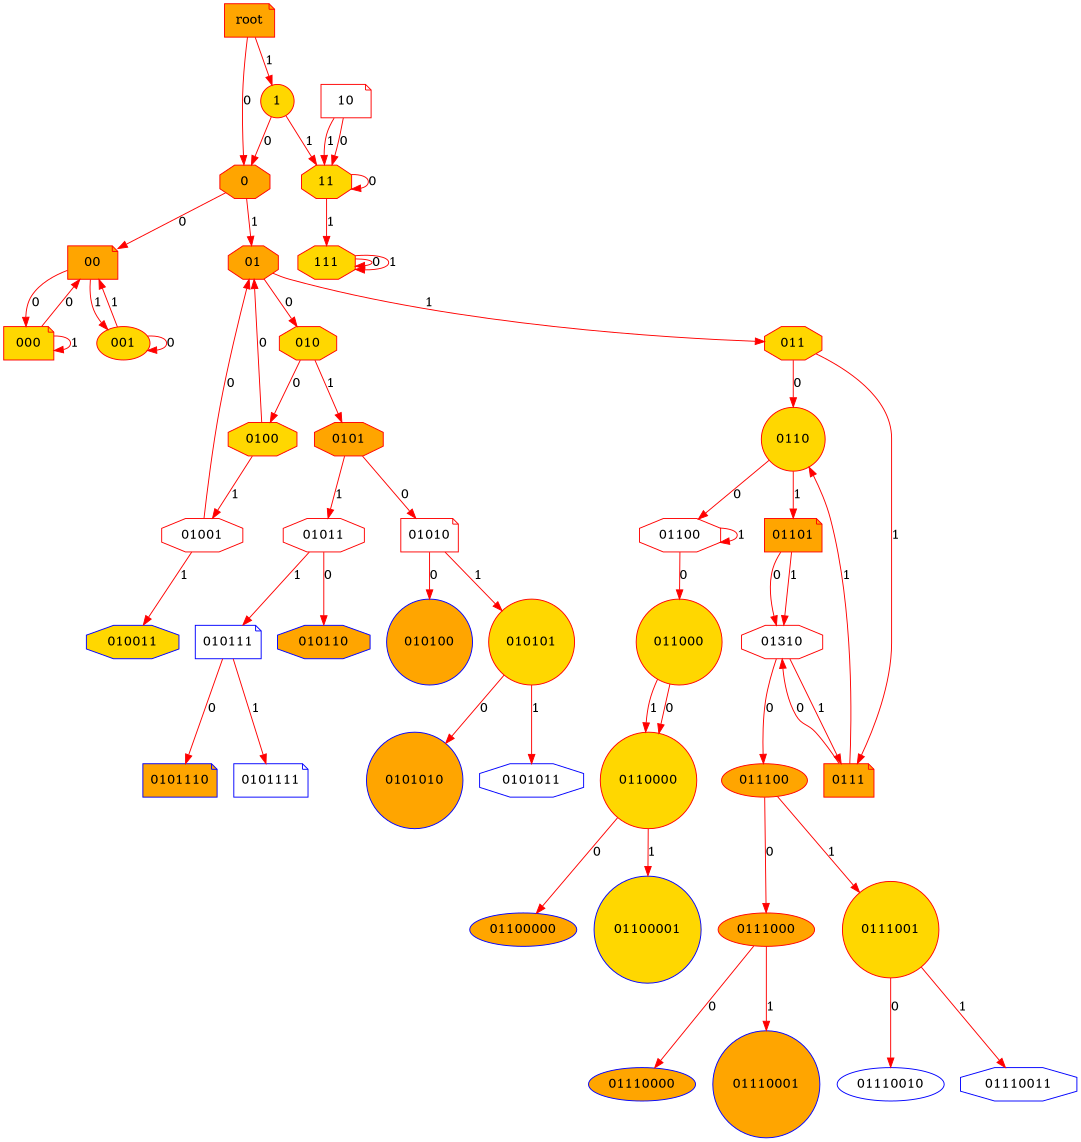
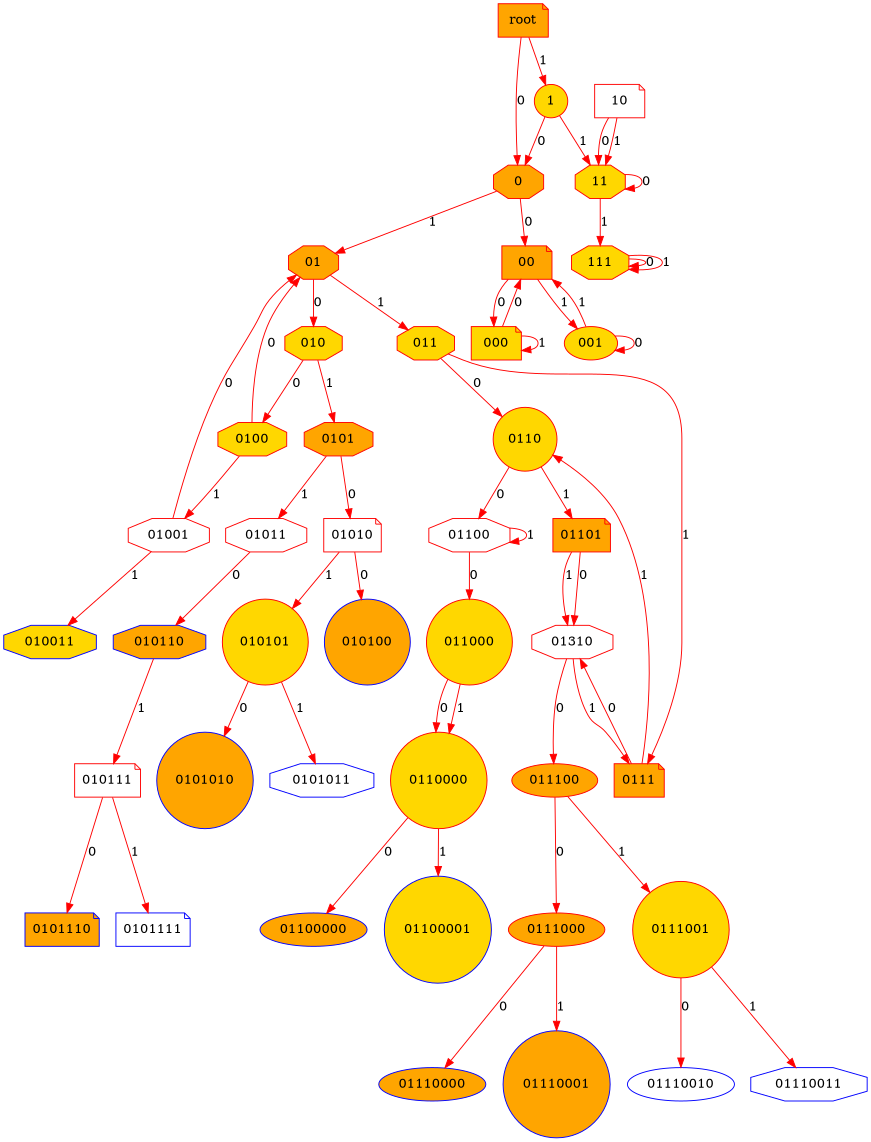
(279, 585) -> (135, 707)
(228, 642) -> (108, 780)
